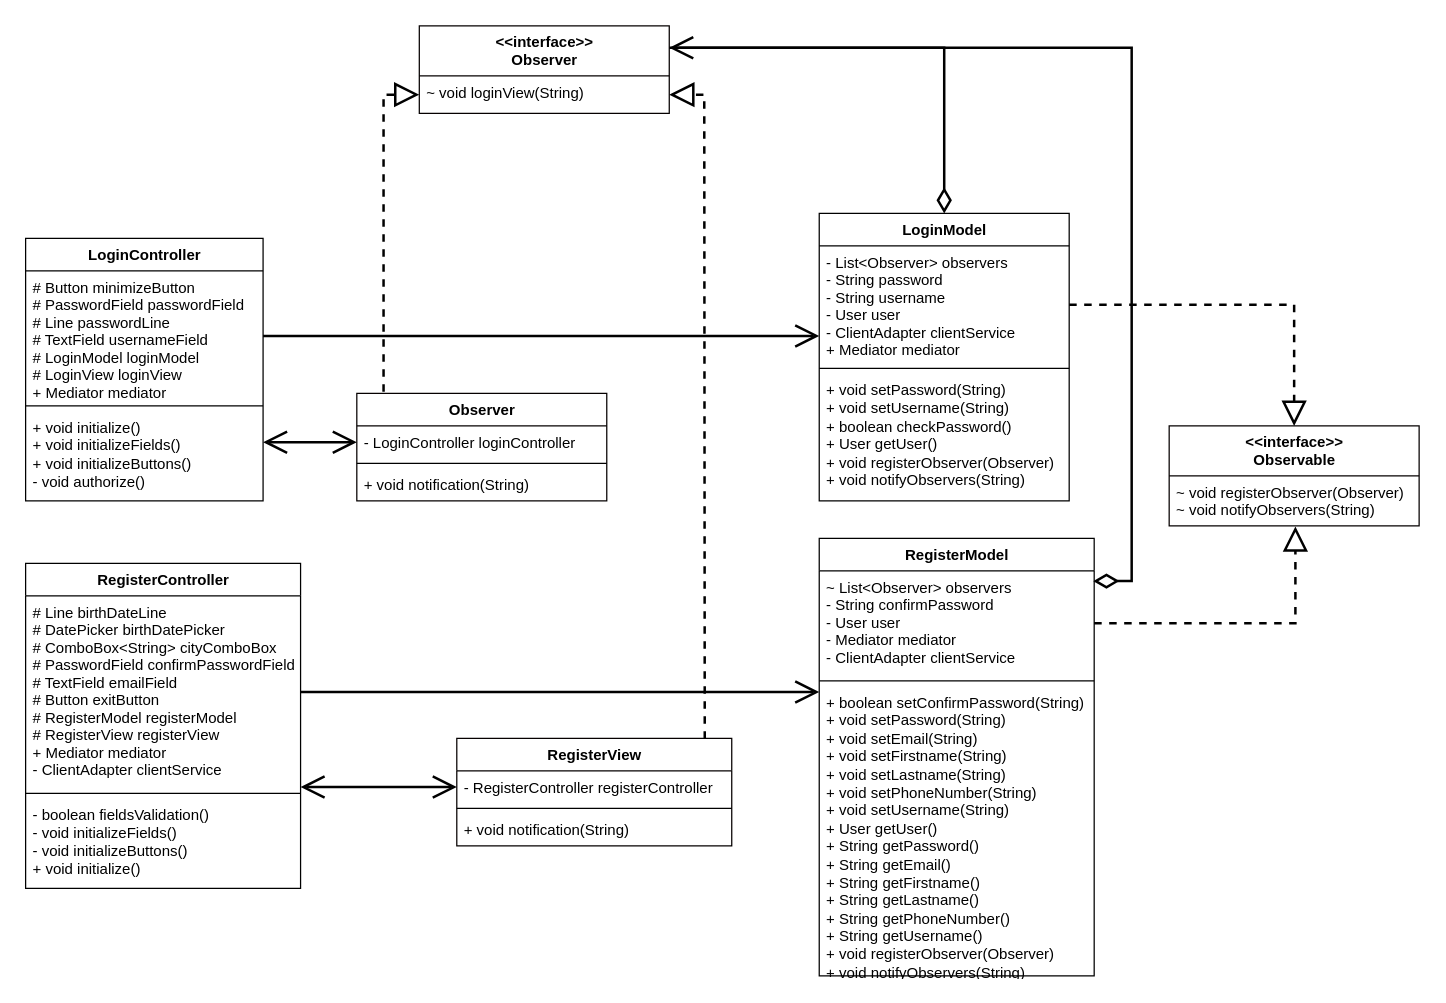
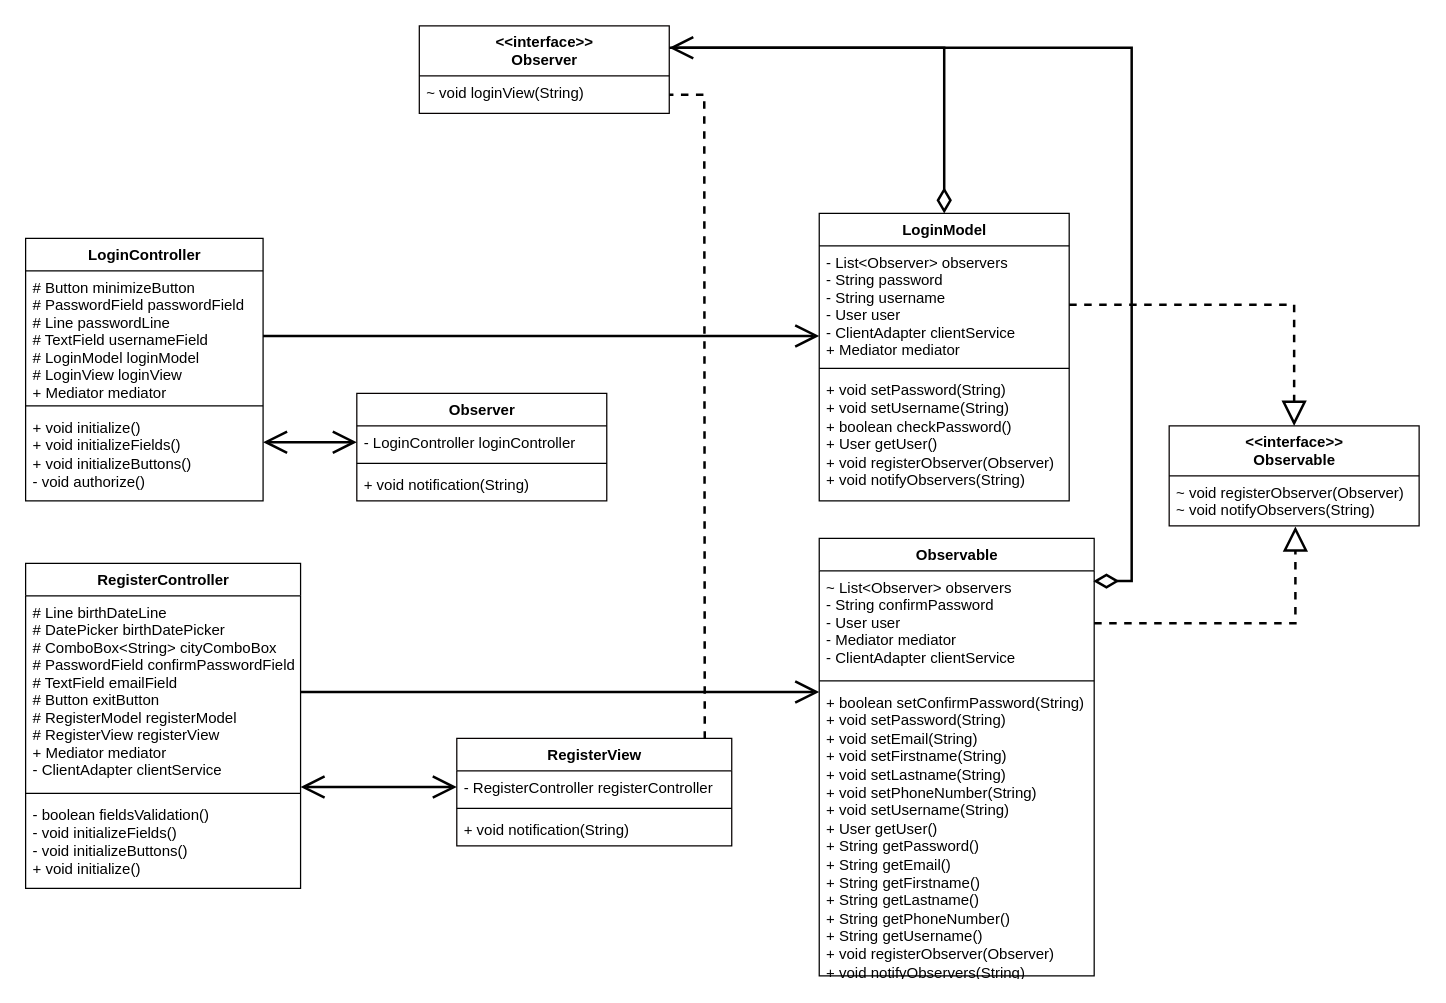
(695, 94) -> (683, 94)
(384, 237) -> none
(958, 556) -> (958, 556)
